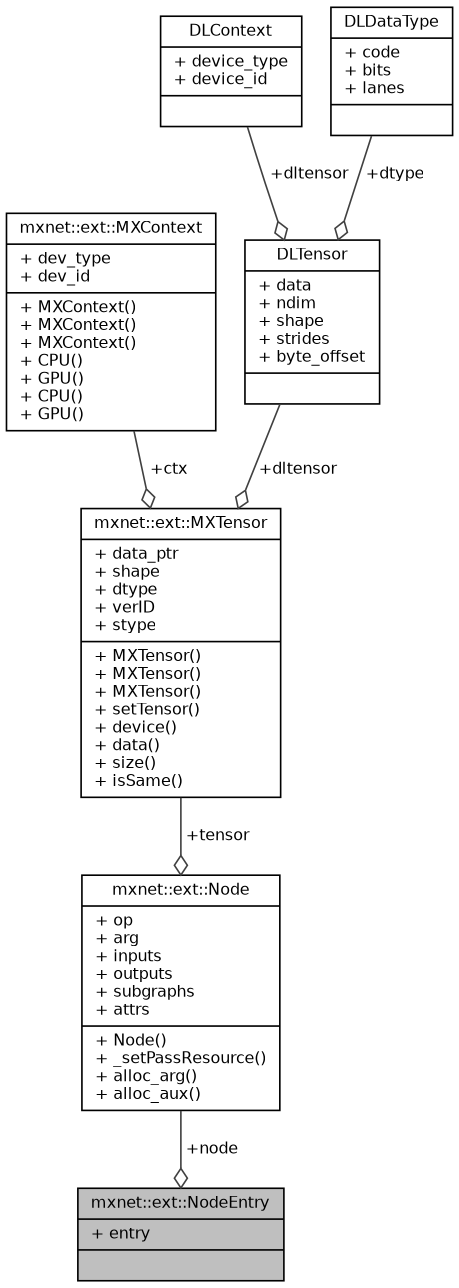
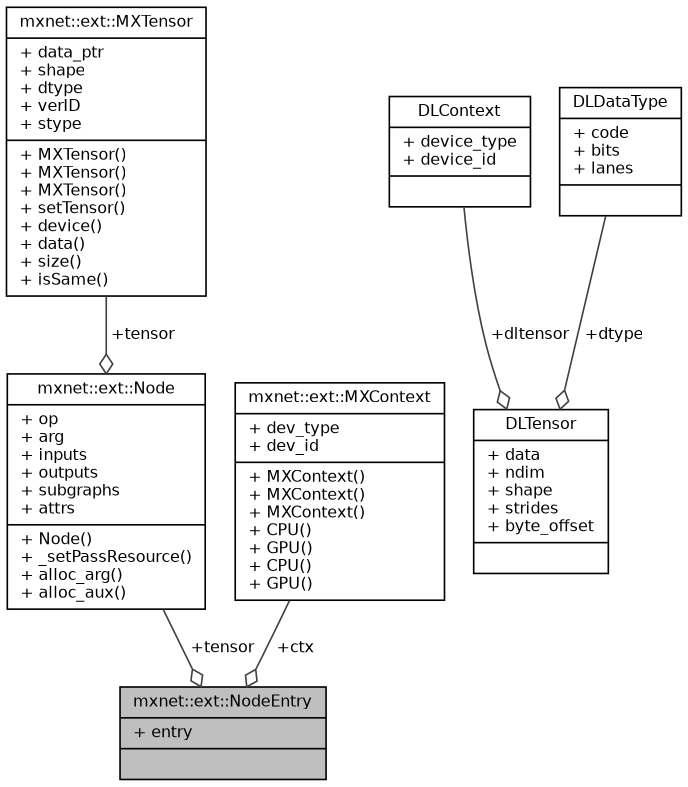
(263, 447) -> none
(140, 460) -> (273, 635)
(210, 1149) -> (221, 648)
